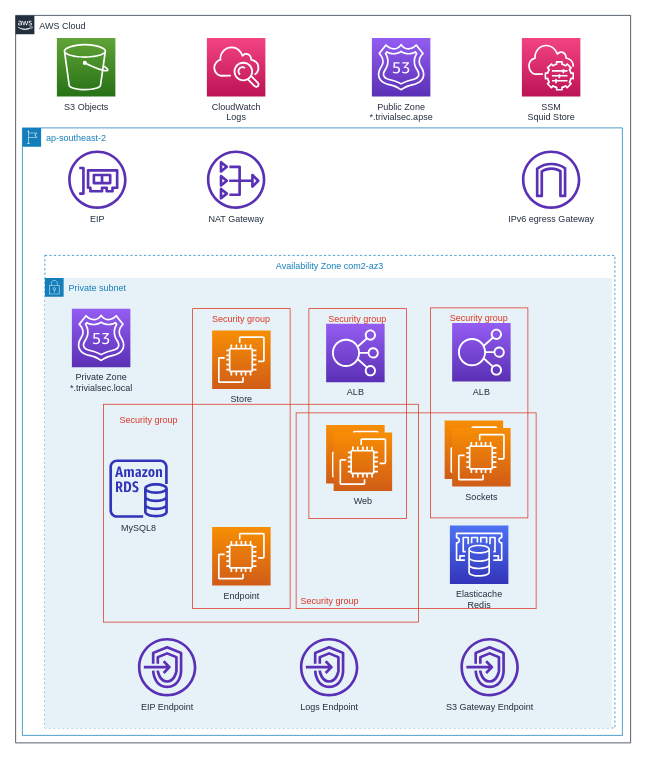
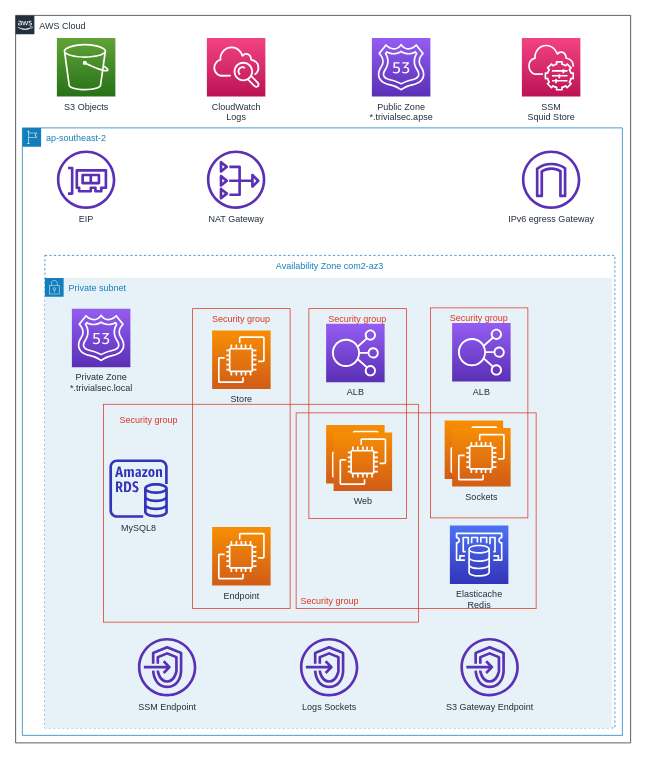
(97, 180) -> (86, 180)
(167, 707) -> (167, 707)
(329, 707) -> (329, 707)
